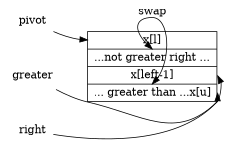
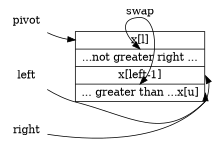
(33, 76) -> (27, 76)
